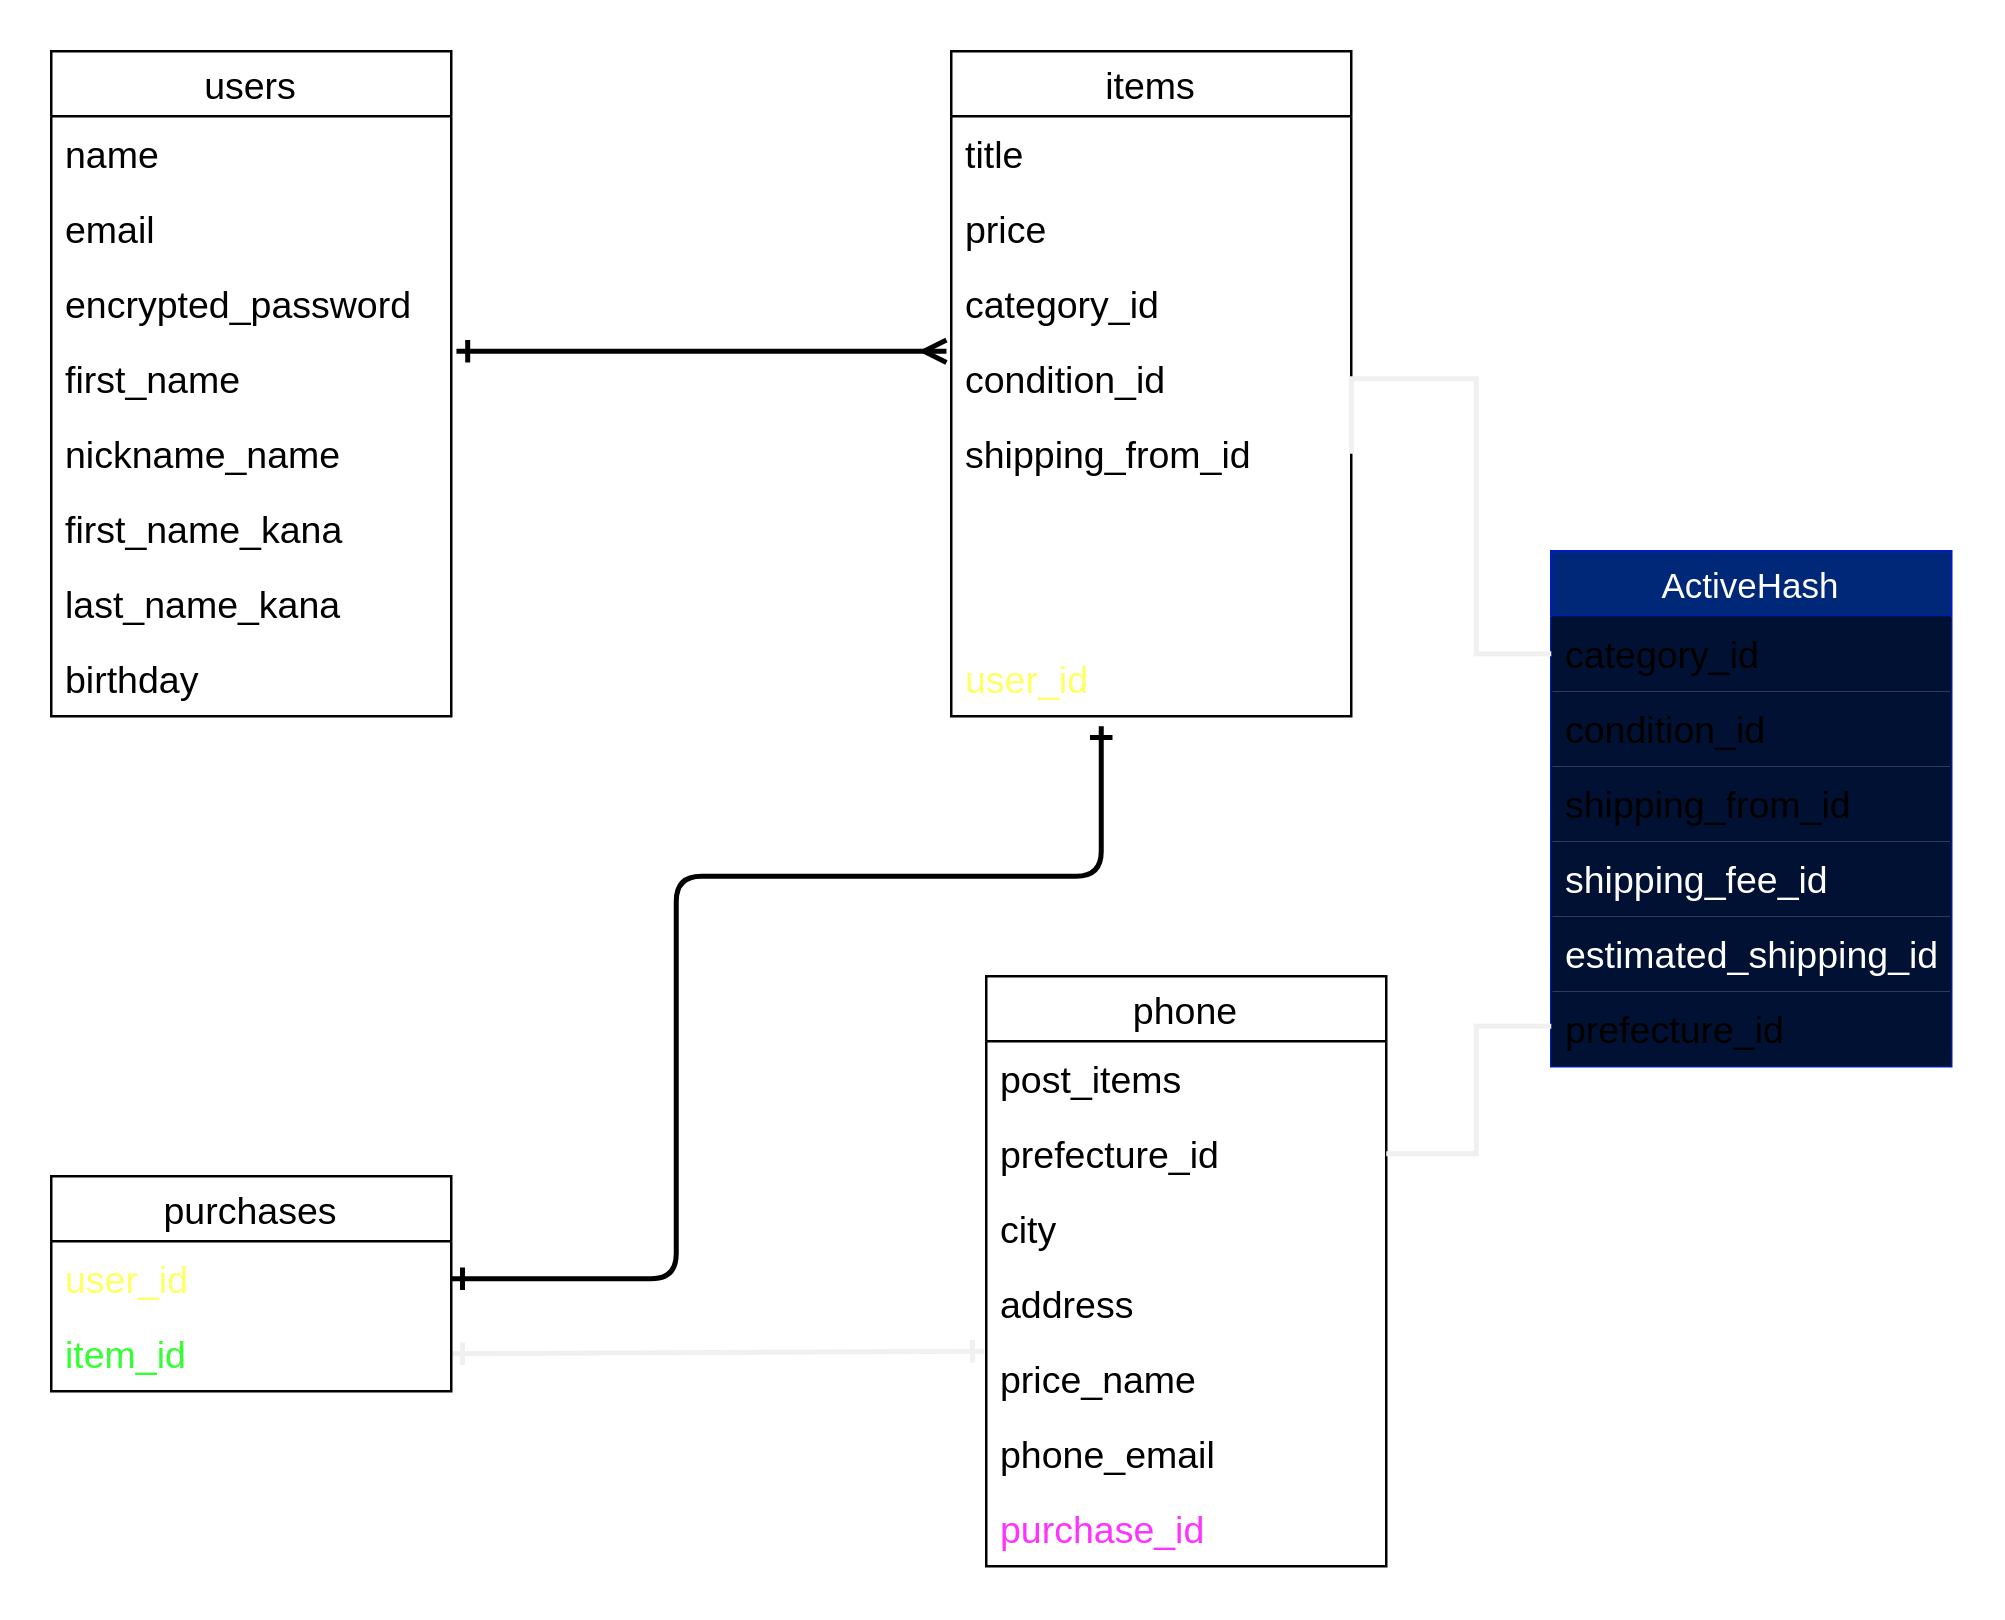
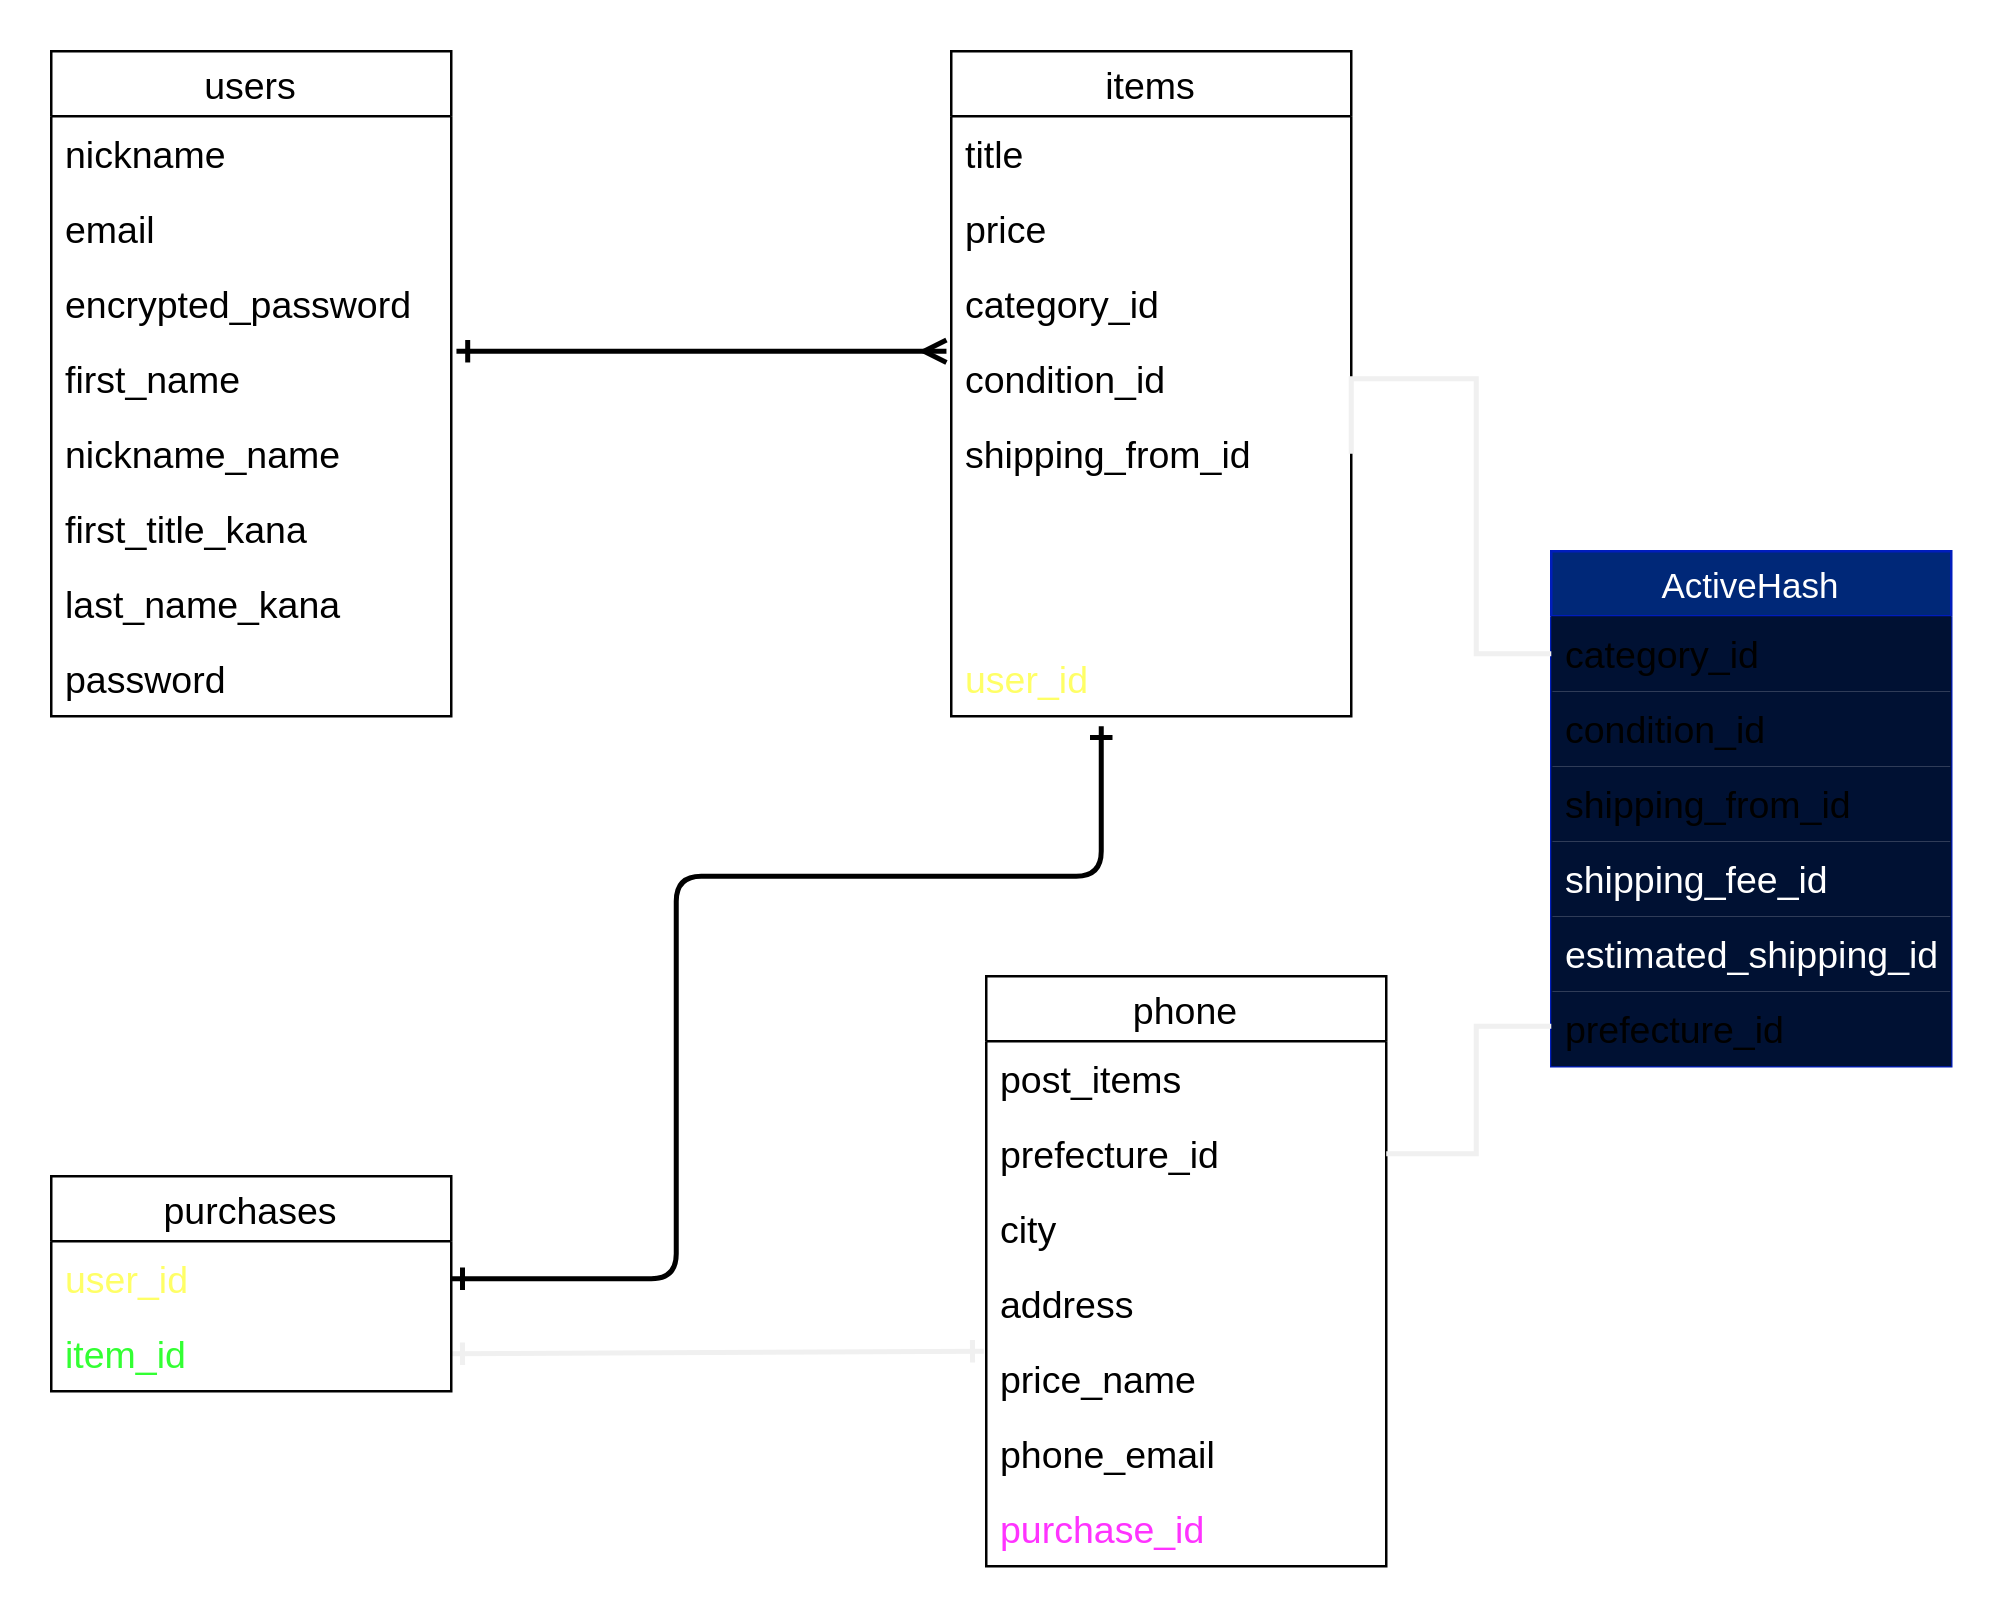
(107, 155) -> (144, 155)
(218, 530) -> (218, 530)
(144, 680) -> (149, 680)
